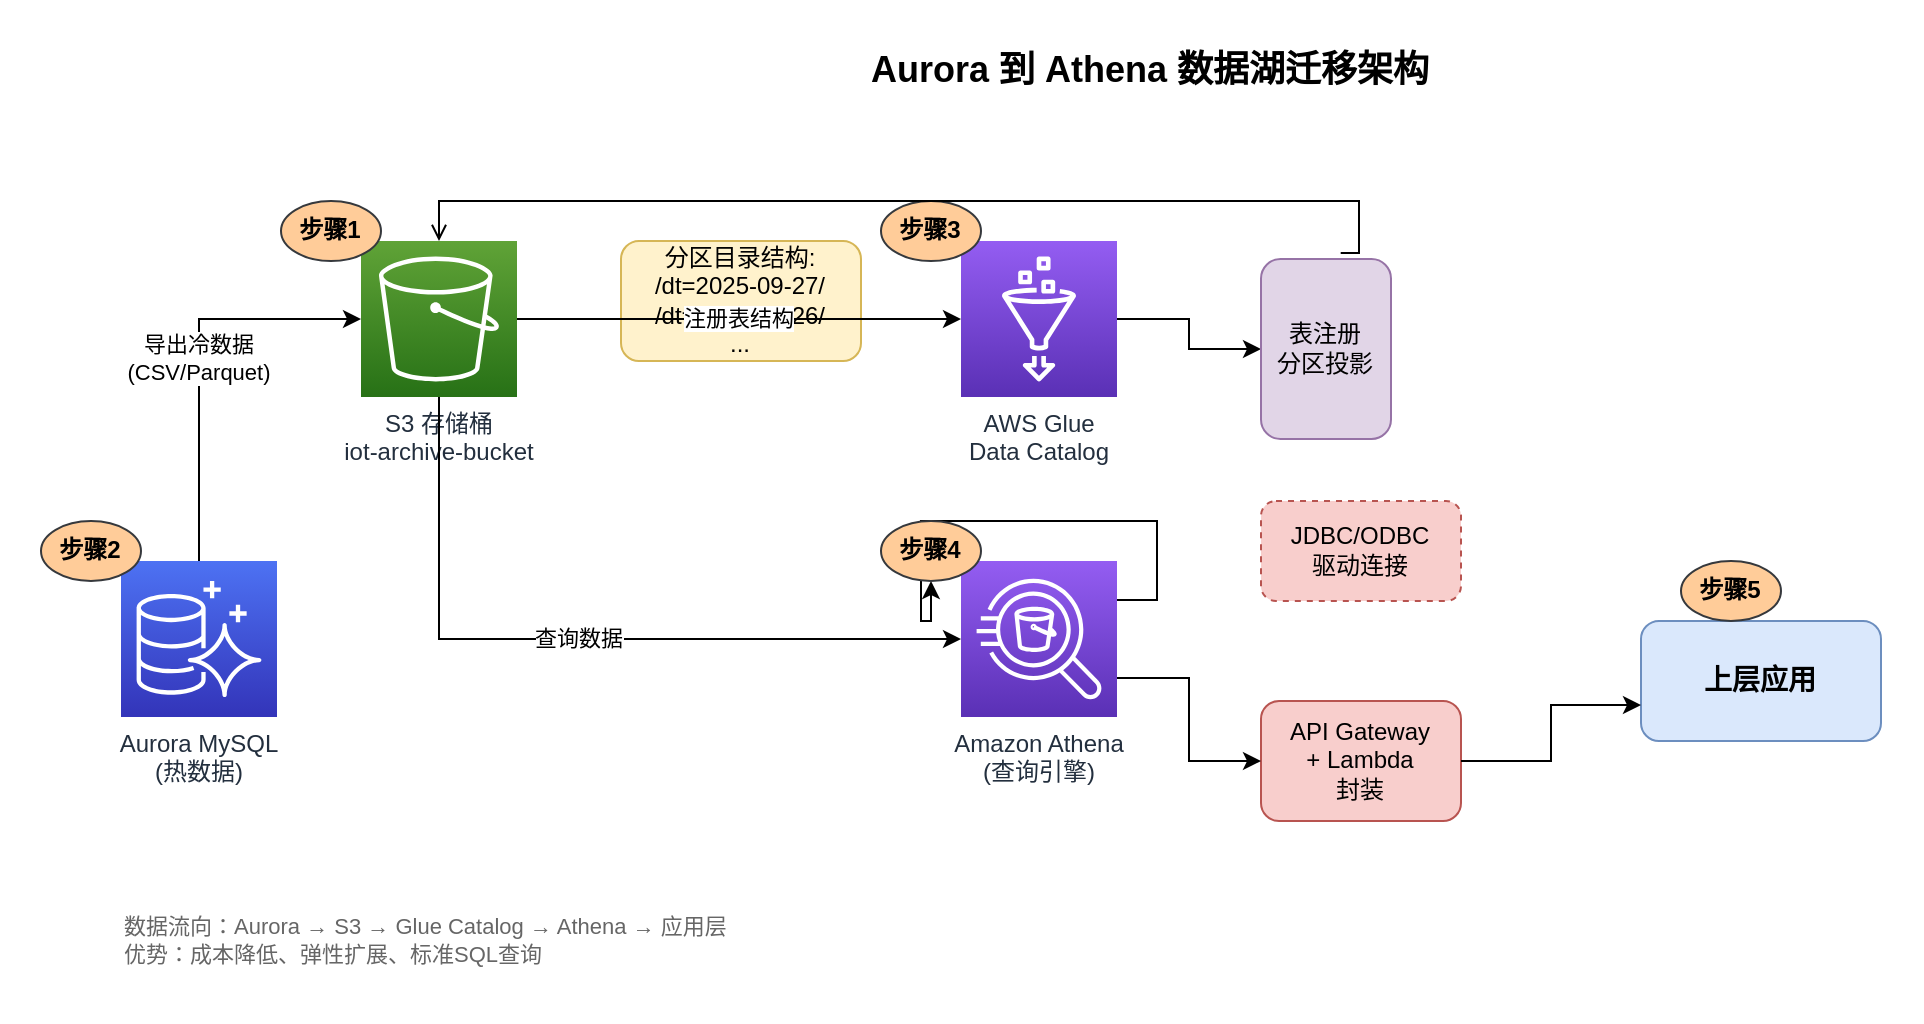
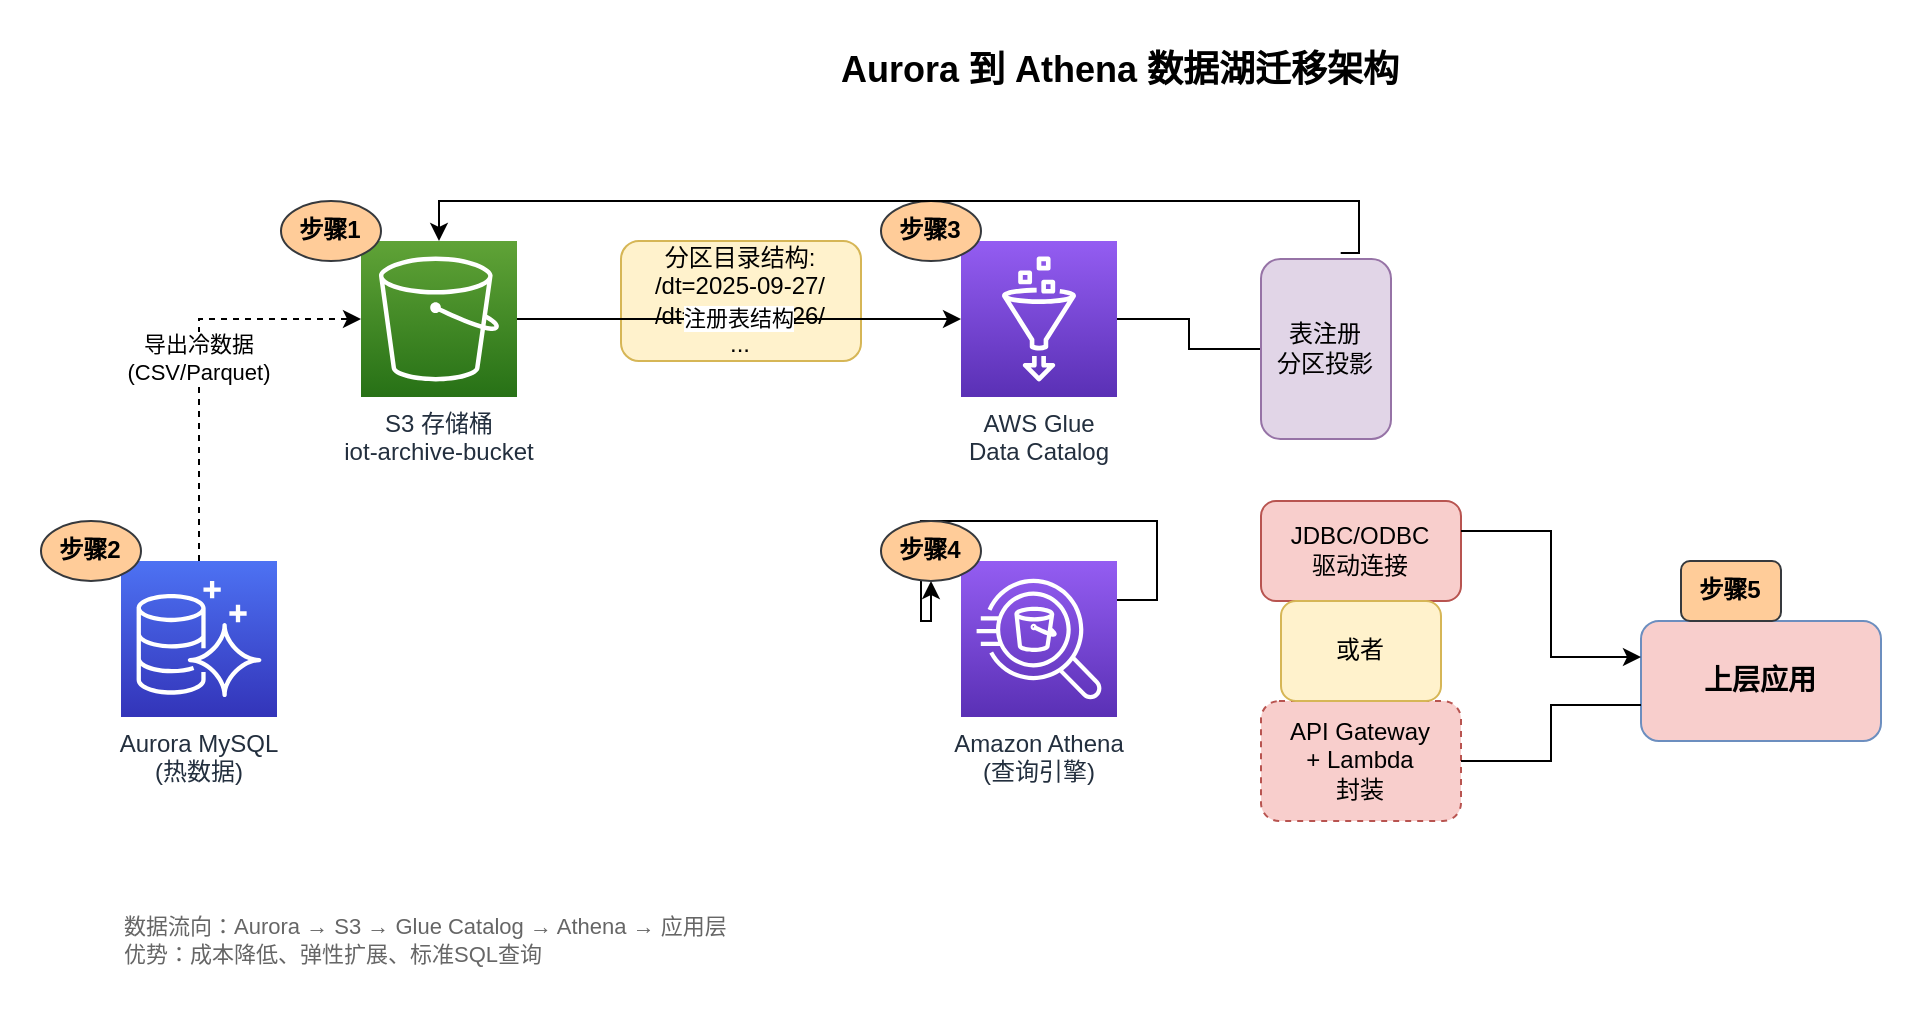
(1151, 71) -> (1121, 71)
(439, 229) -> (439, 226)
(1246, 349) -> (1251, 349)
(199, 470) -> (199, 470)
(1361, 551) -> (1361, 551)
none -> (1551, 587)
(1731, 591) -> (1731, 591)
(572, 639) -> none
none -> (1361, 651)
(1761, 681) -> (1761, 681)
(1626, 705) -> (1632, 705)
(1189, 713) -> none
(1361, 761) -> (1361, 761)
